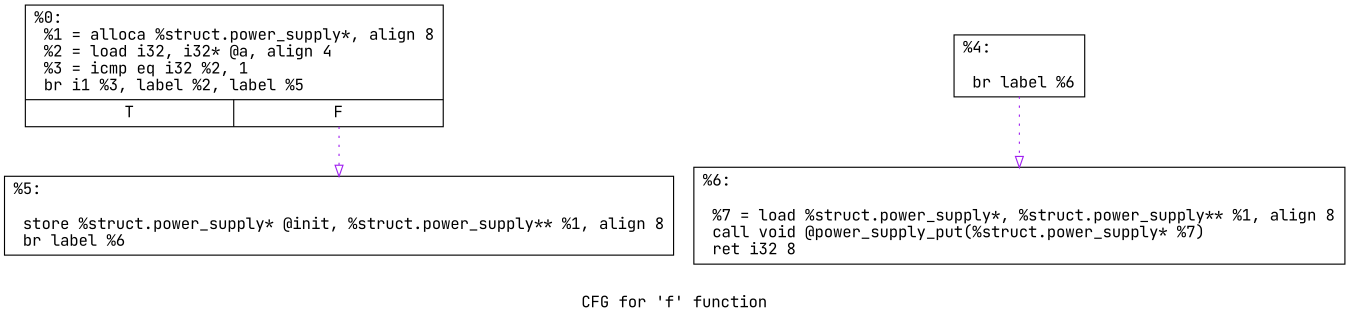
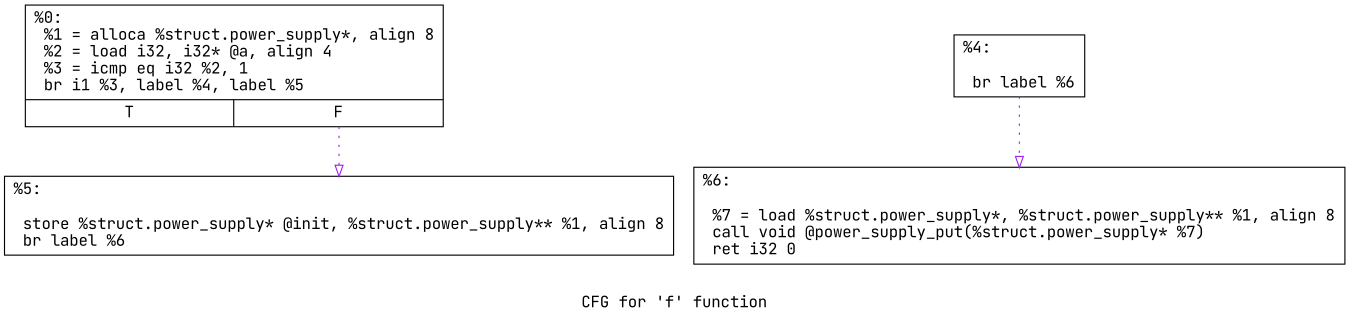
(170, 86) -> (170, 86)
(750, 249) -> (750, 249)
